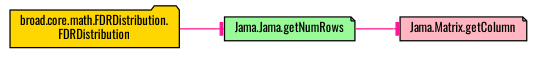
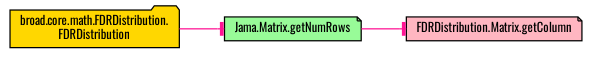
(290, 29) -> (293, 29)
(463, 29) -> (494, 29)
